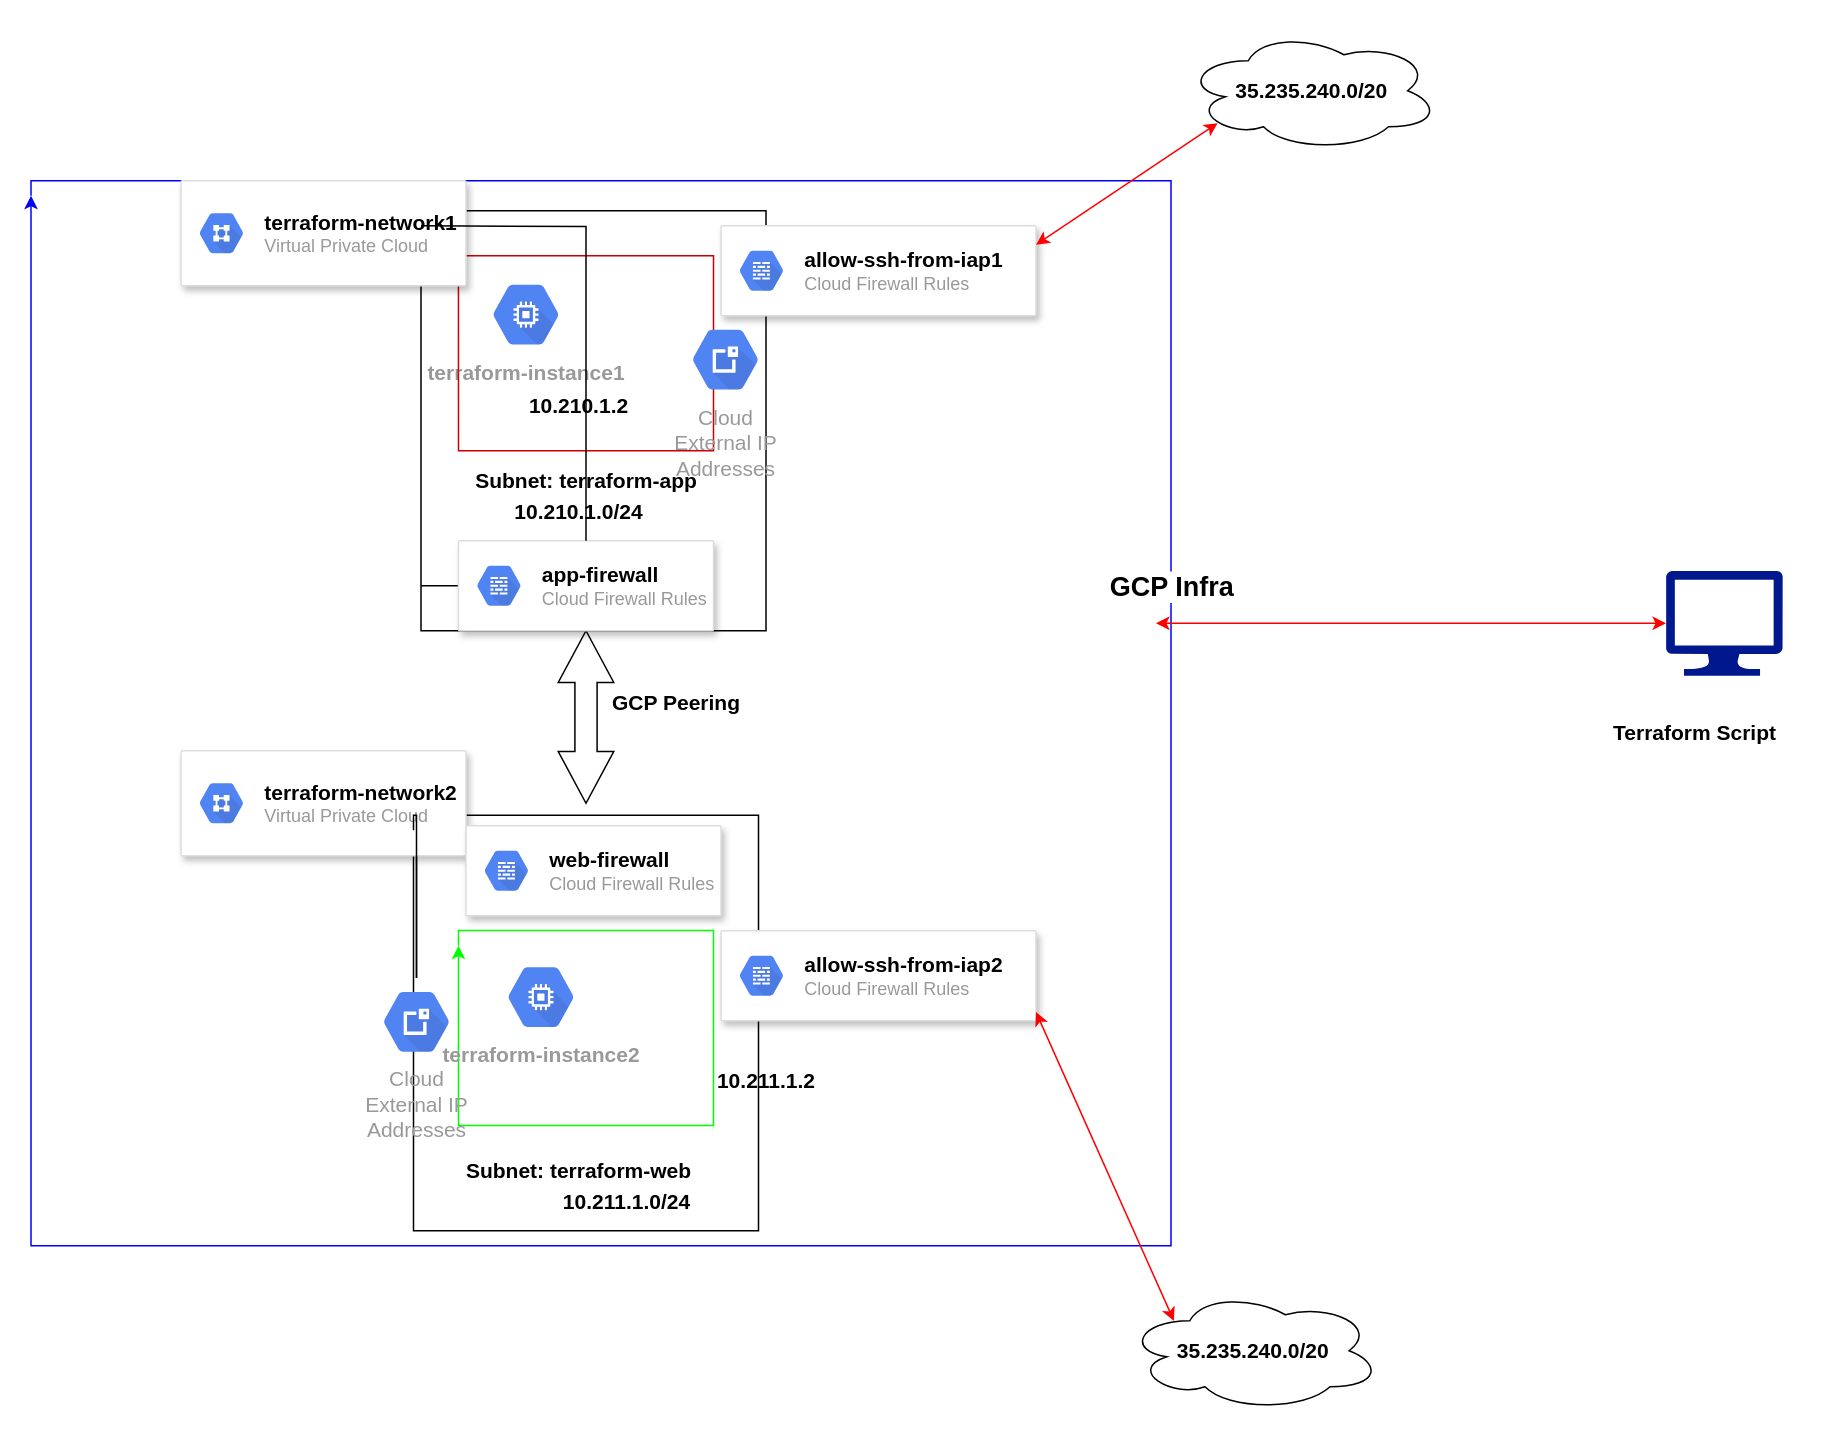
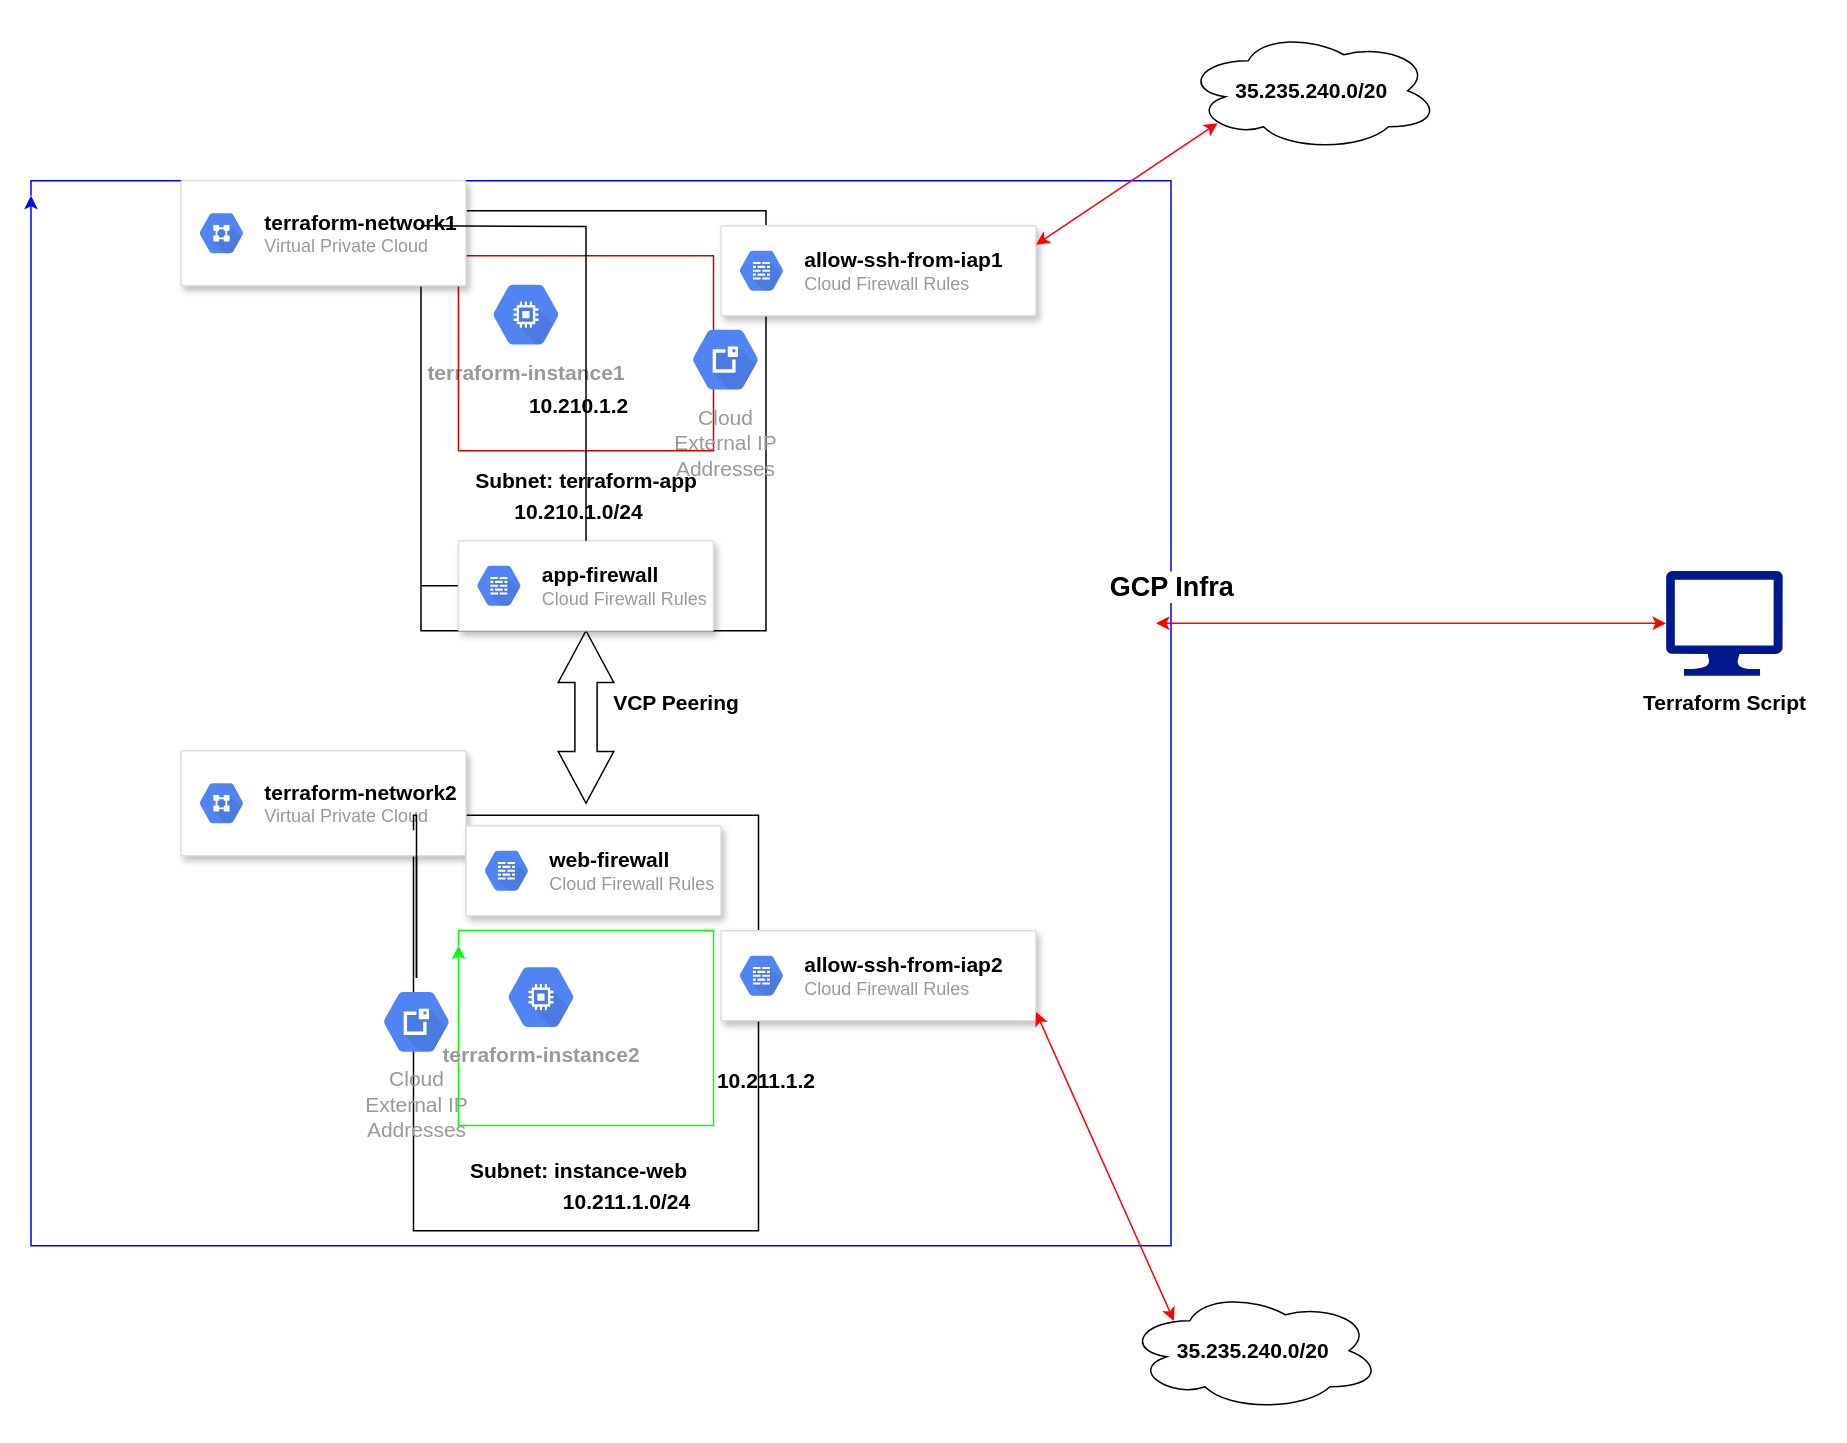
(677, 703) -> (677, 703)
(1694, 732) -> (1724, 702)
(579, 1171) -> (579, 1171)
